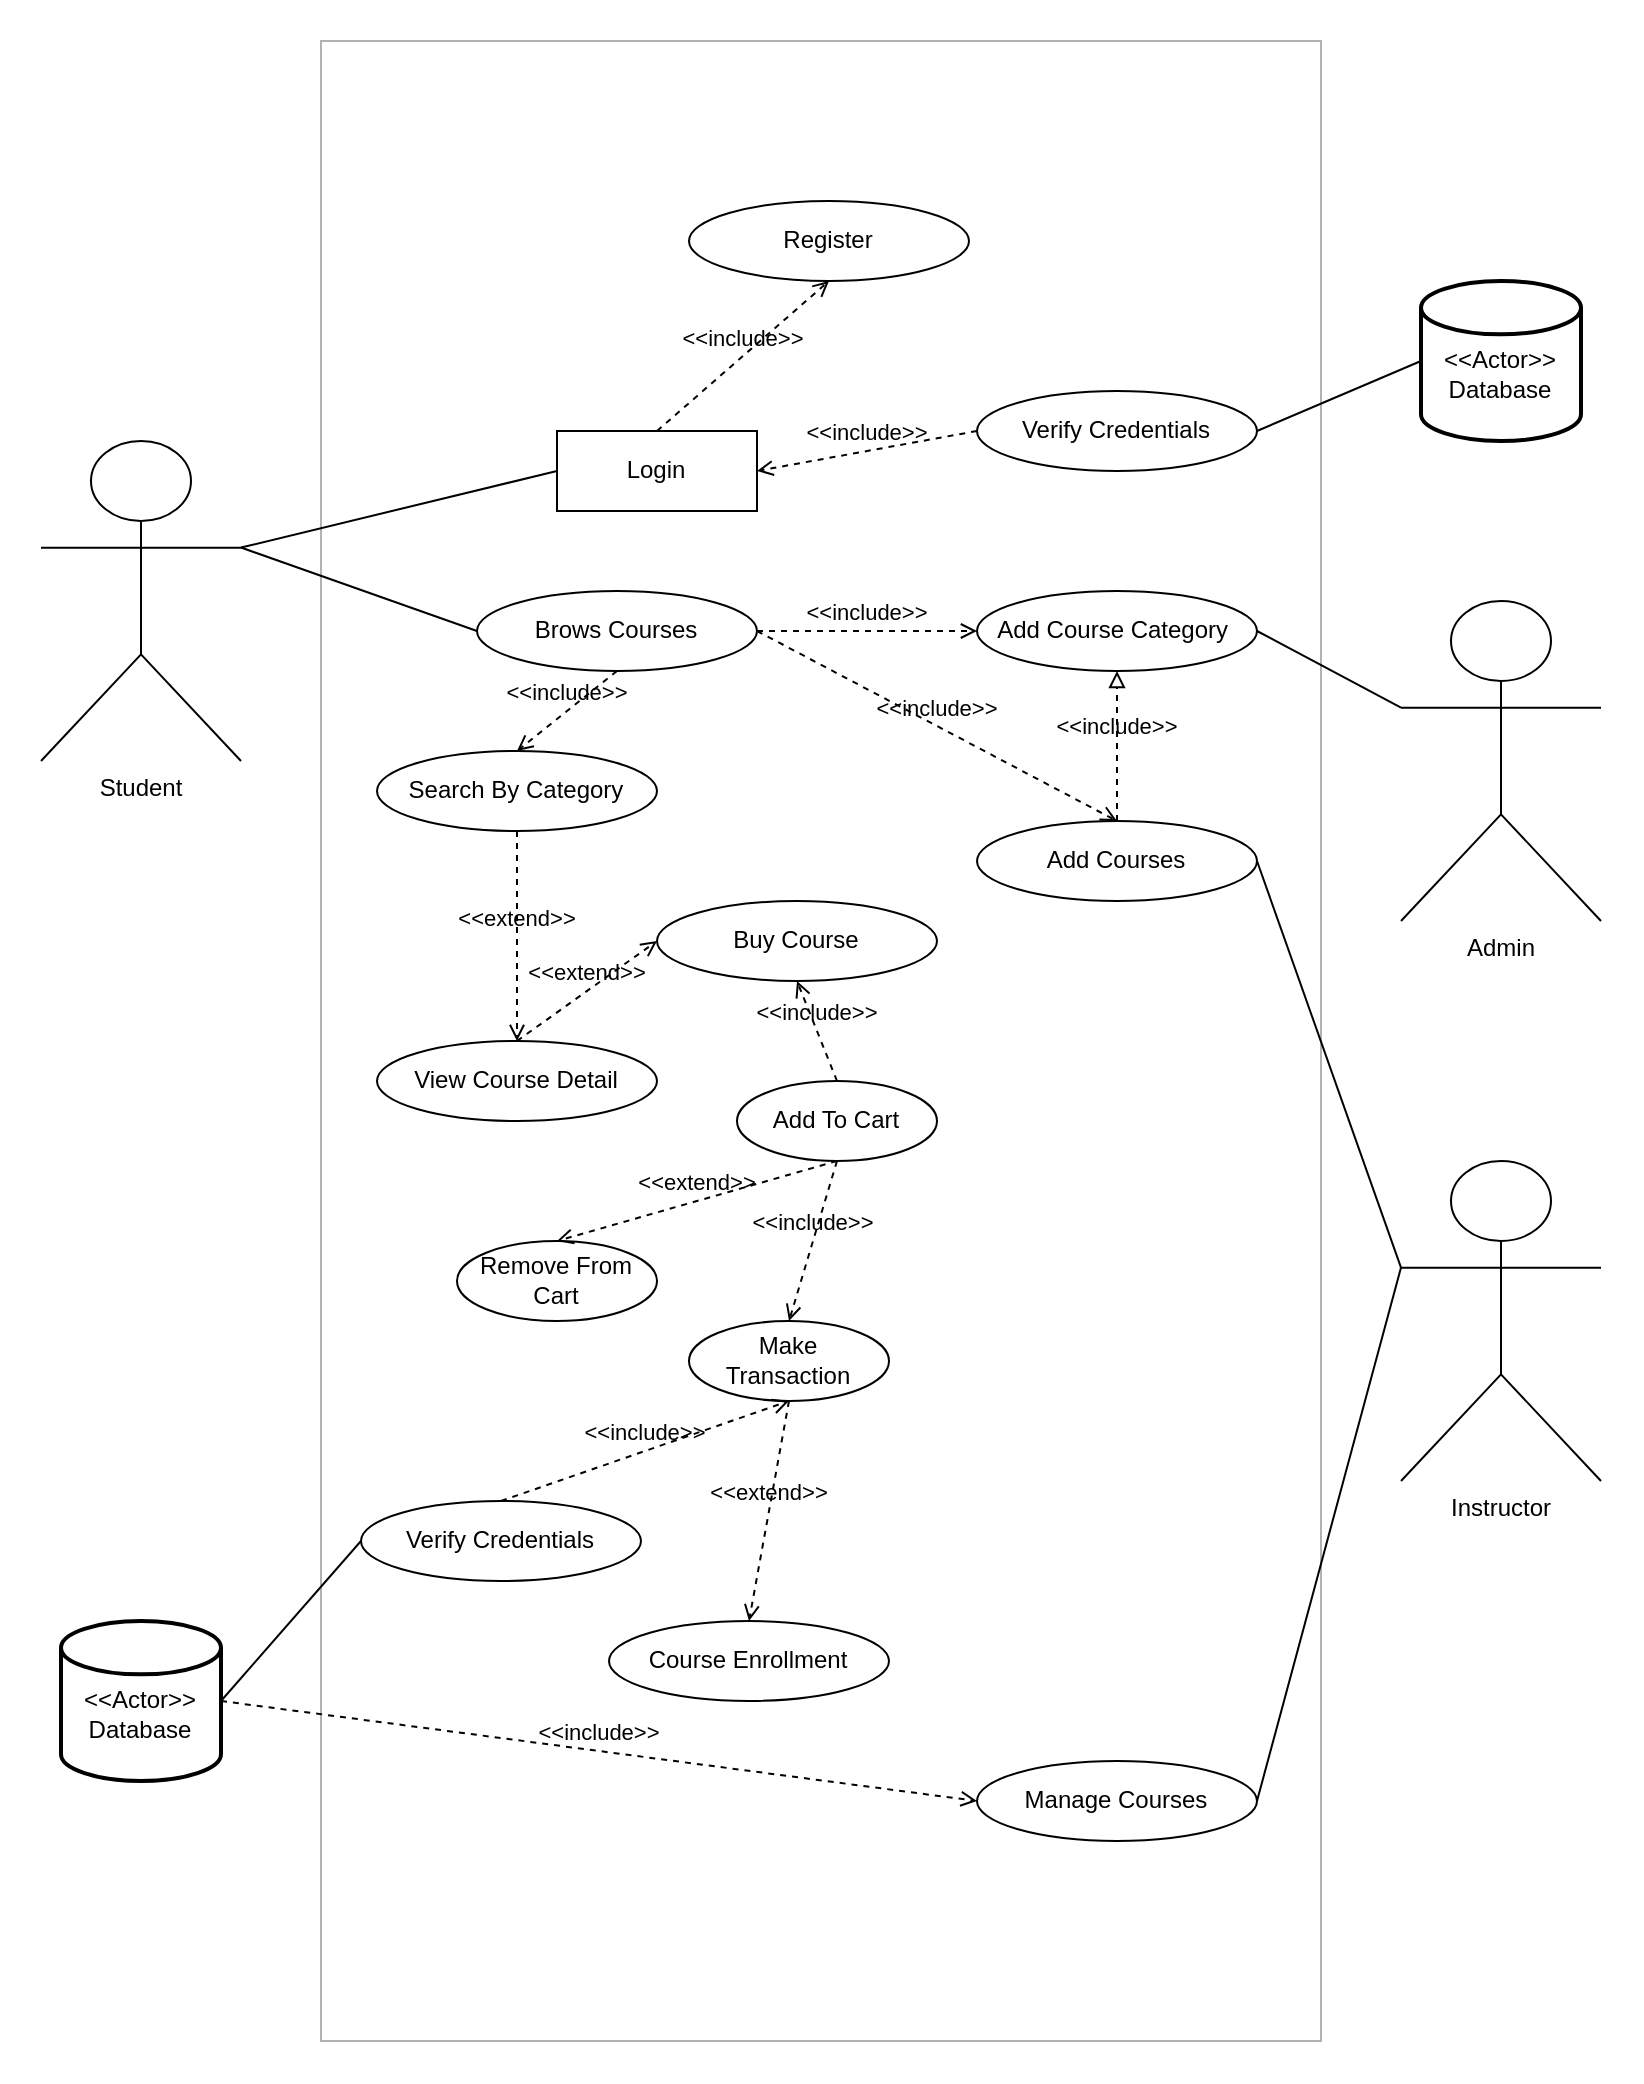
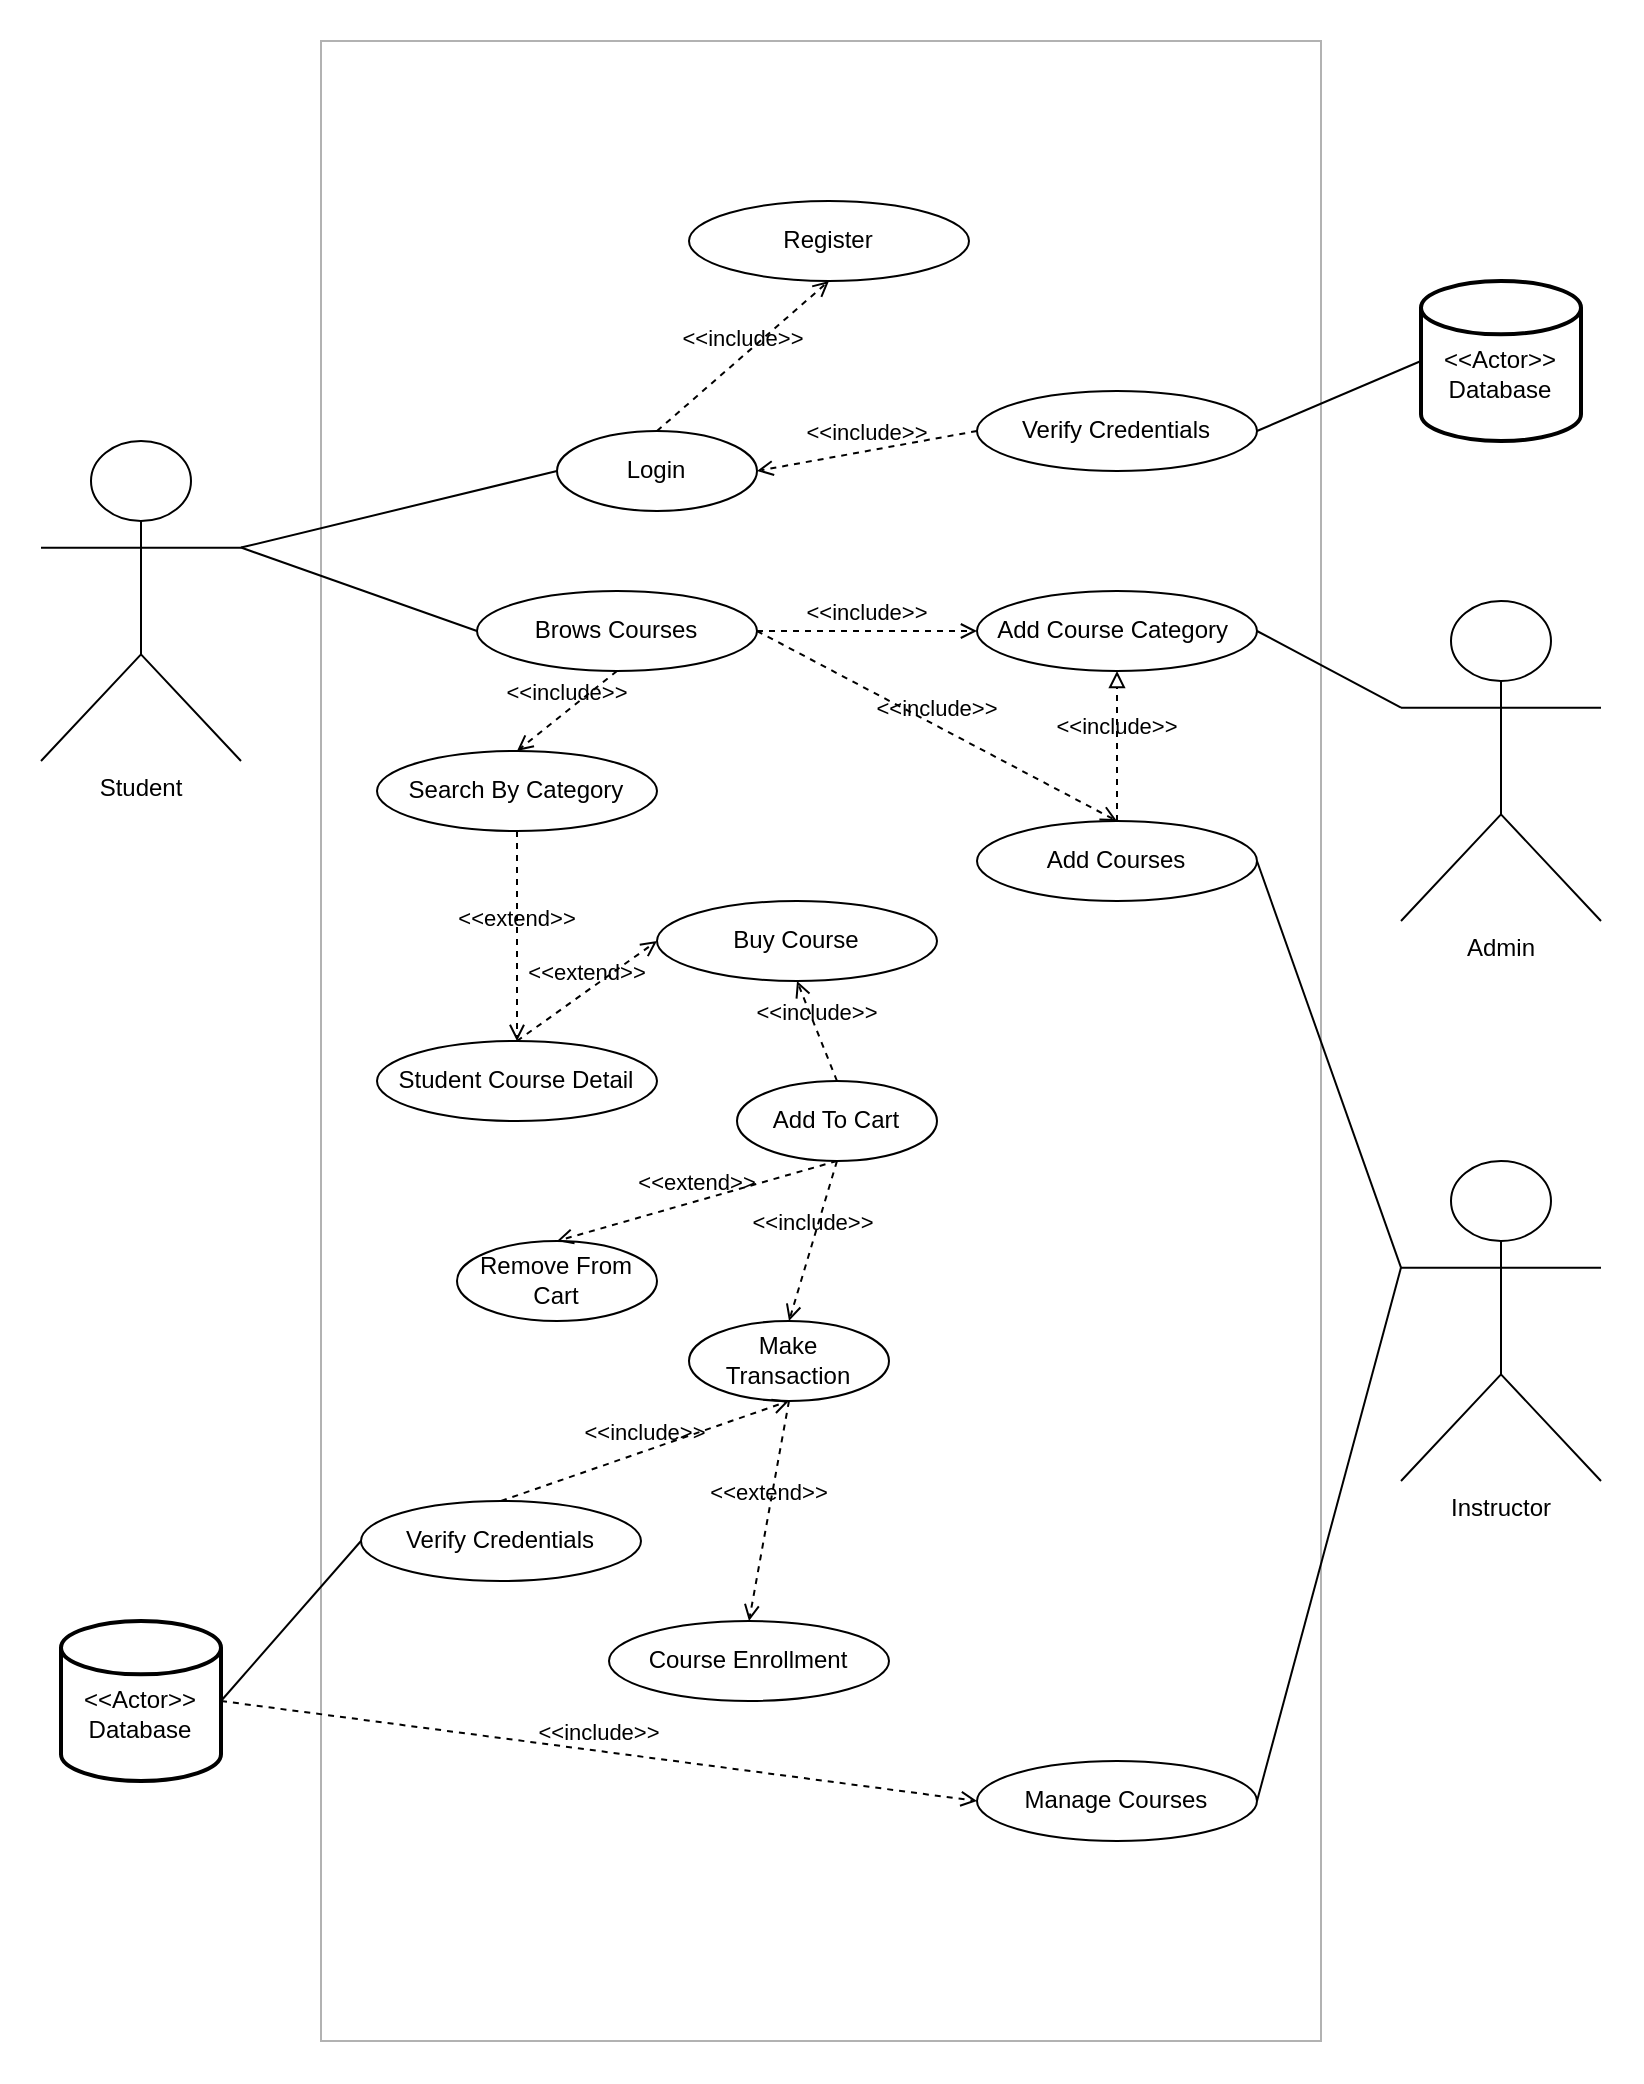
(657, 471) -> (657, 471)
(517, 1081) -> (517, 1081)
